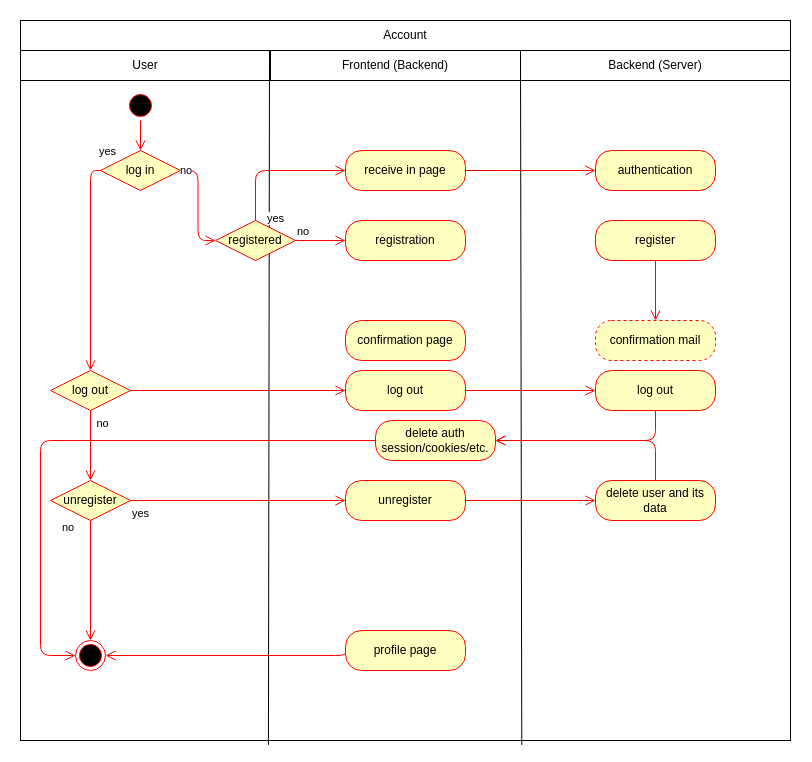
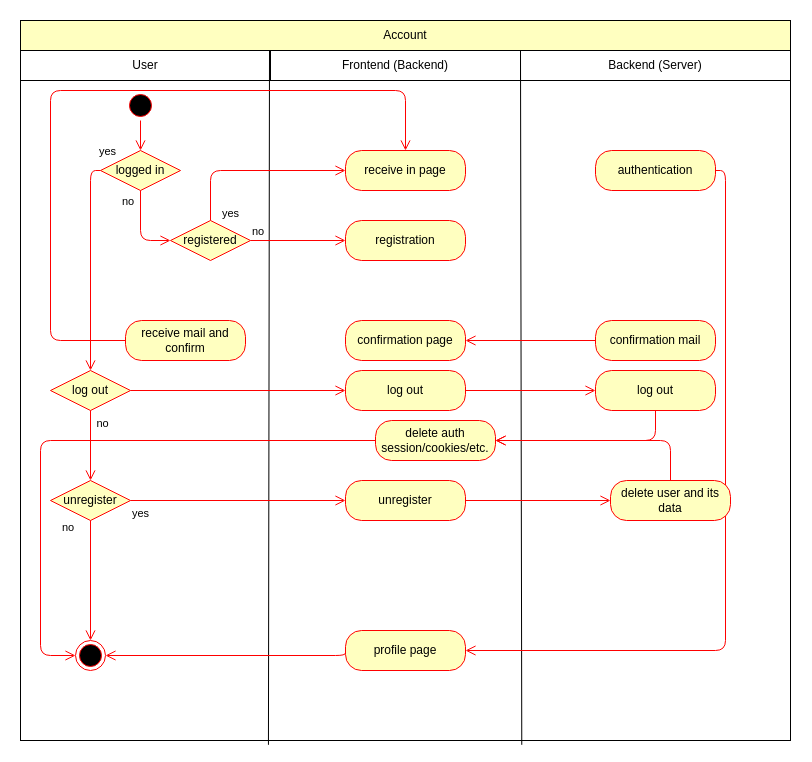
(406, 36) -> (406, 36)
none -> (99, 91)
(141, 171) -> (141, 171)
(529, 171) -> none
(256, 241) -> (211, 241)
(656, 241) -> none
(656, 289) -> none
none -> (186, 341)
none -> (532, 341)
(656, 341) -> (656, 341)
(656, 501) -> (671, 501)
none -> (662, 651)
